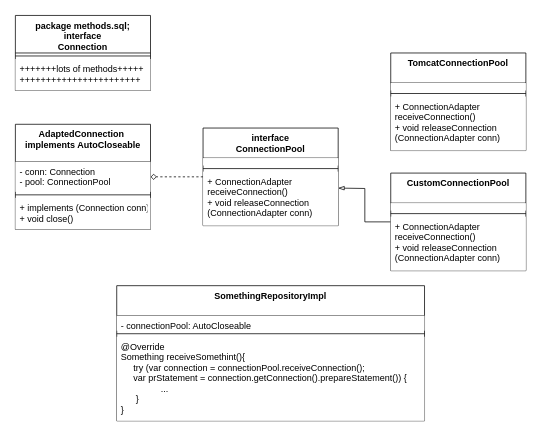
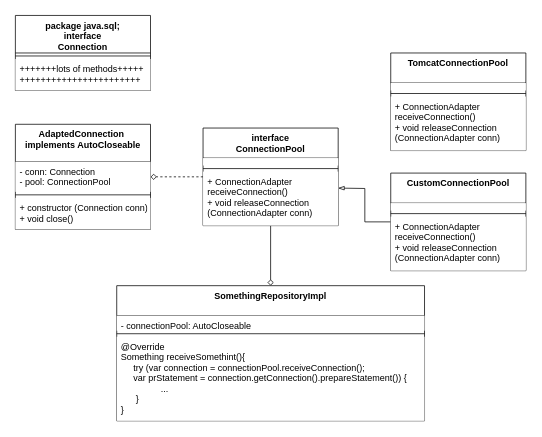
(83, 26) -> (83, 26)
(88, 208) -> (93, 208)
none -> (270, 253)
